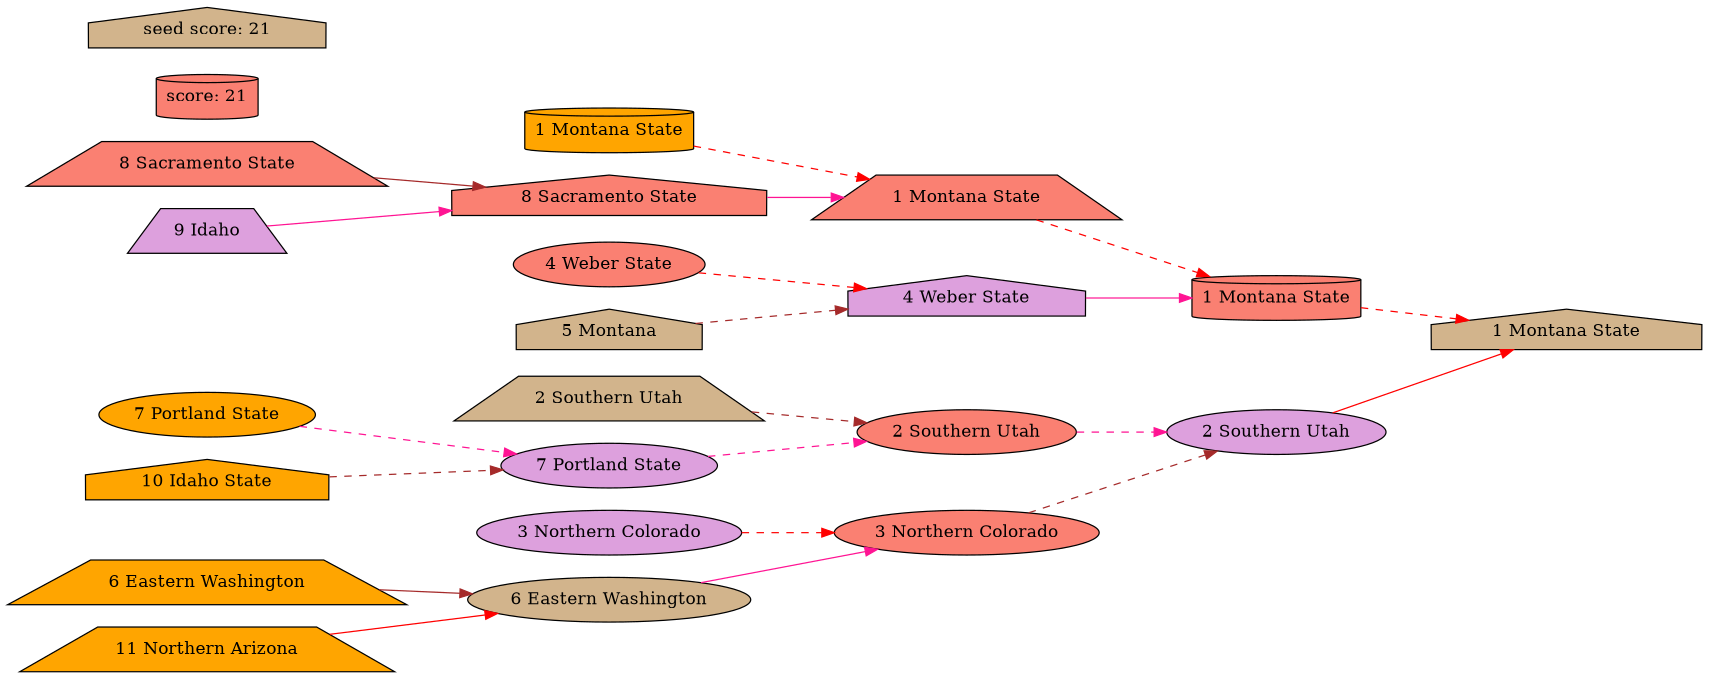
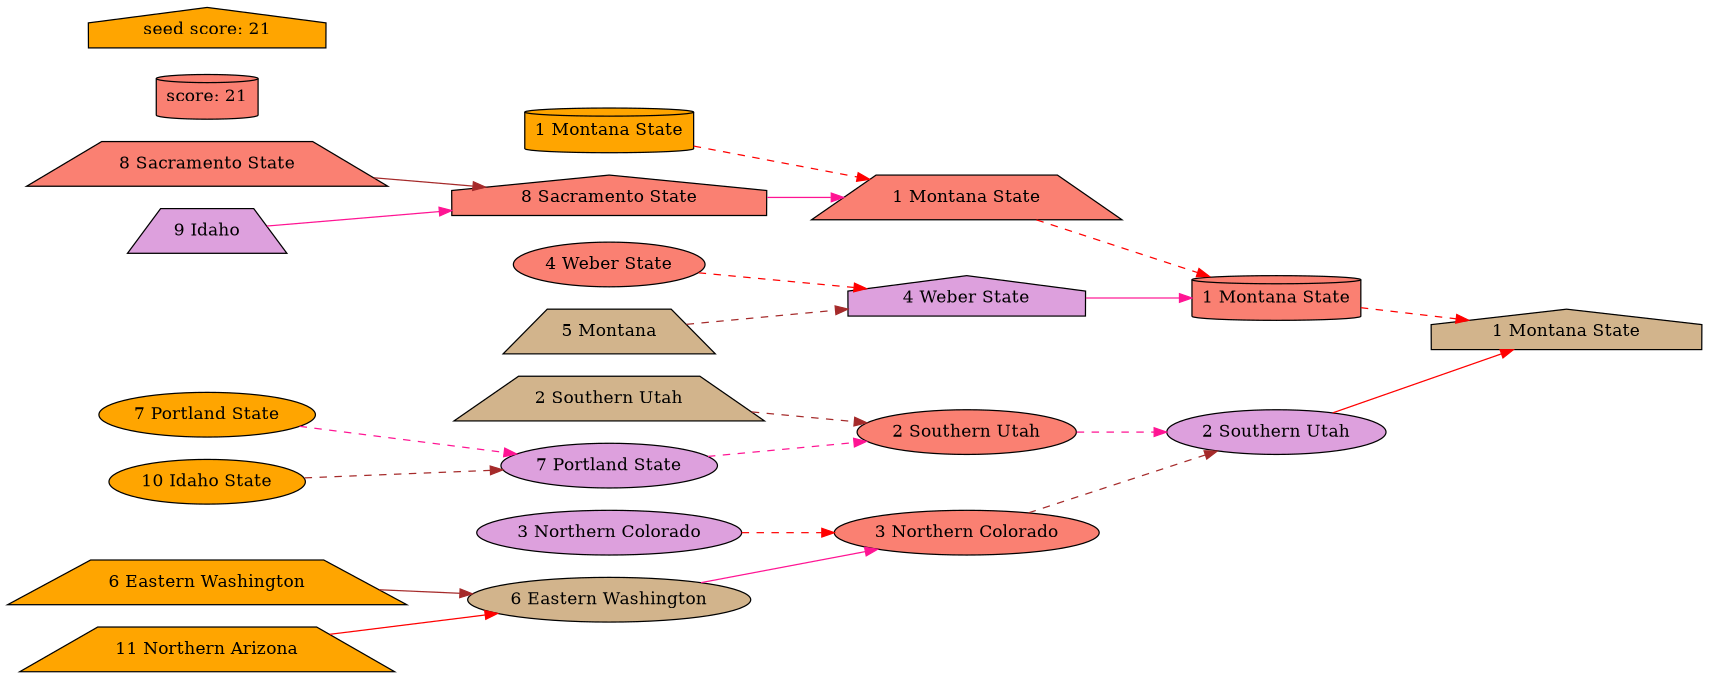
(207, 30) -> (207, 30)
(609, 332) -> (609, 332)
(207, 482) -> (207, 482)
